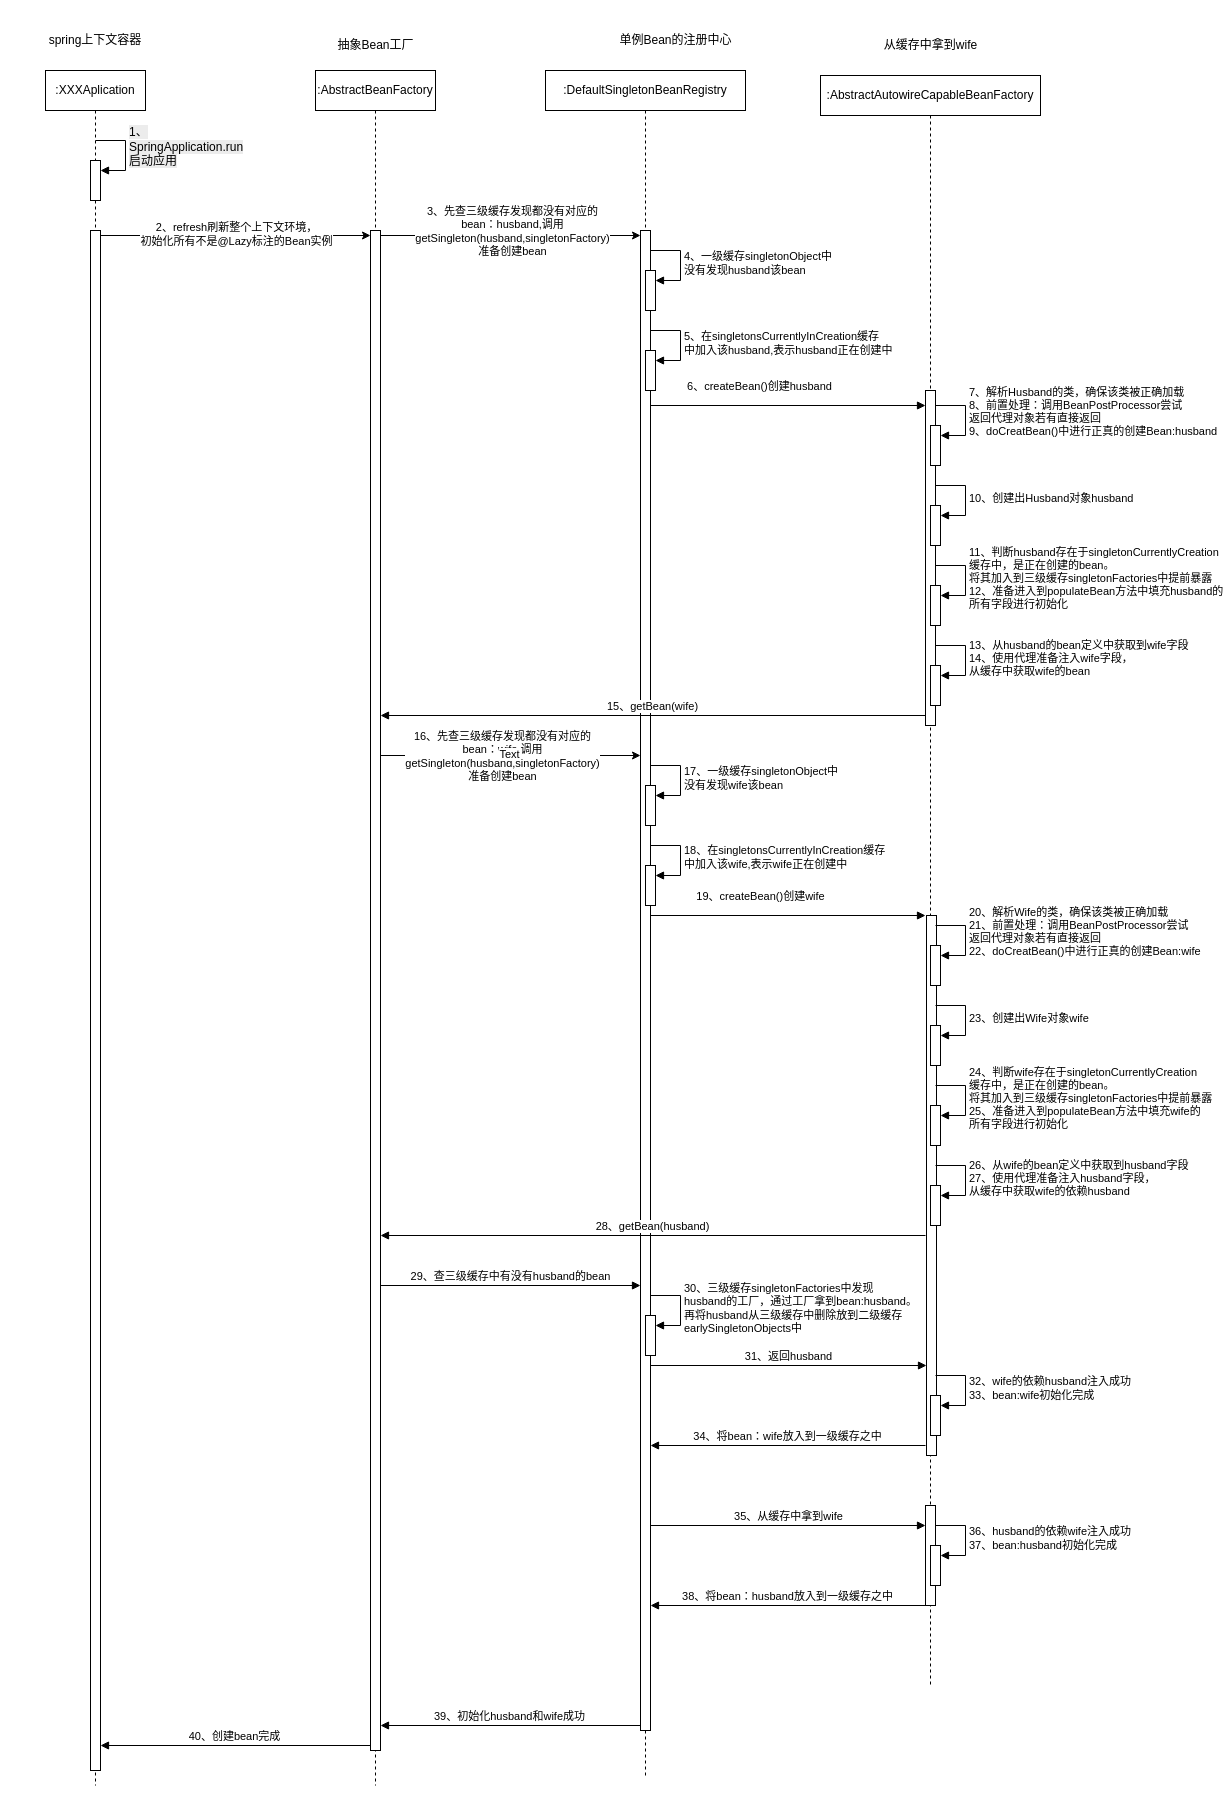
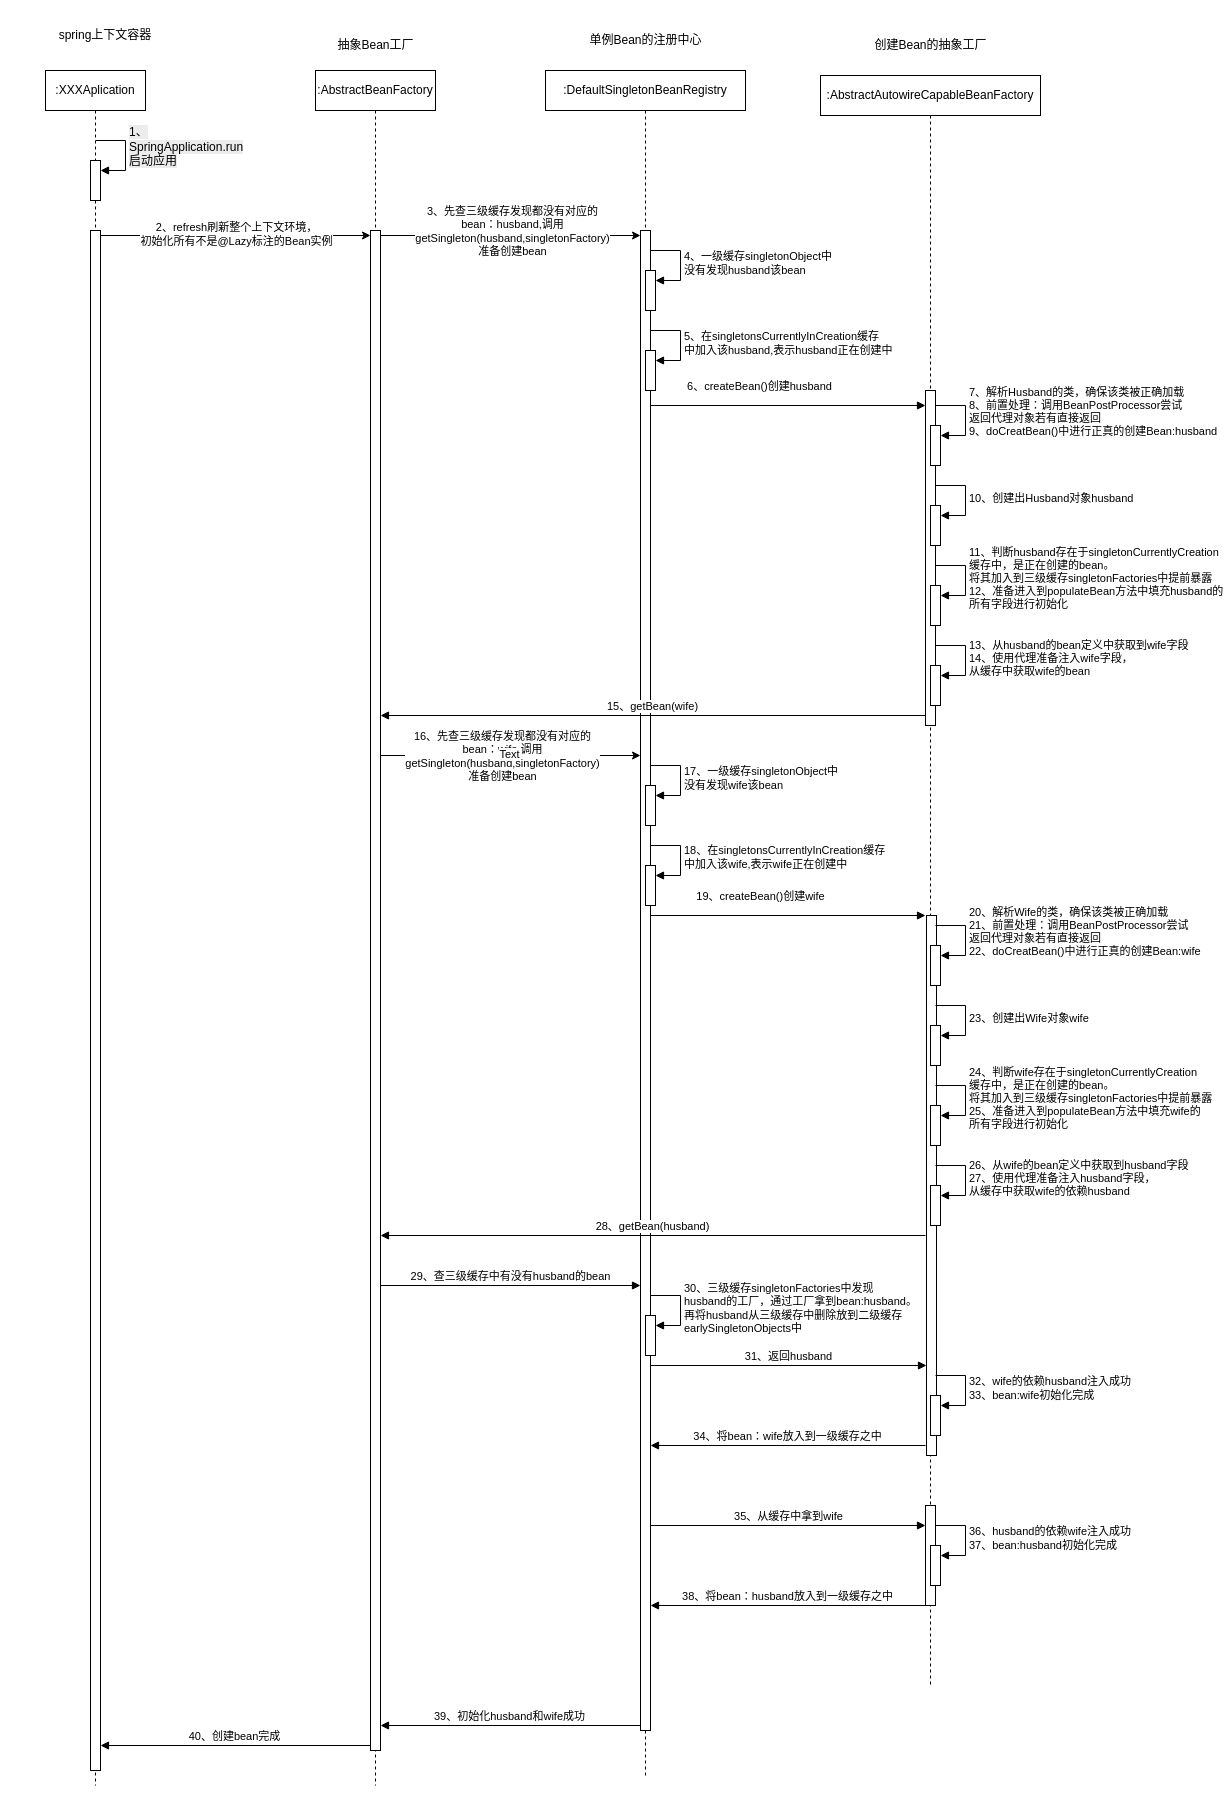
(96, 41) -> (106, 36)
(676, 41) -> (646, 41)
(931, 46) -> (931, 46)
